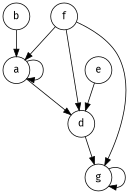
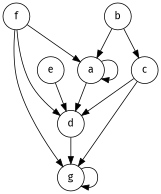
none -> (145, 70)
